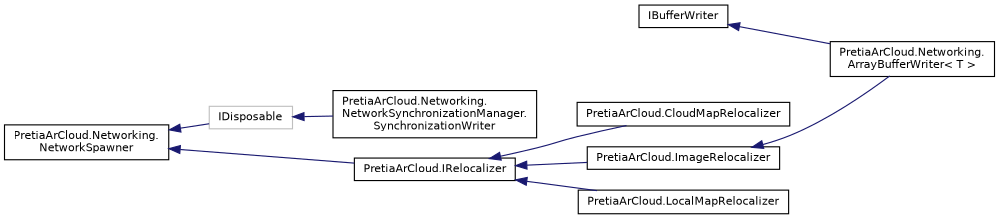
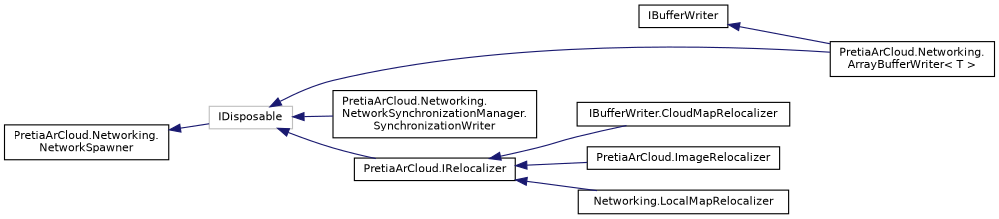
(683, 114) -> (683, 114)
(829, 116) -> (552, 51)
(267, 156) -> (331, 147)
(683, 202) -> (683, 202)
